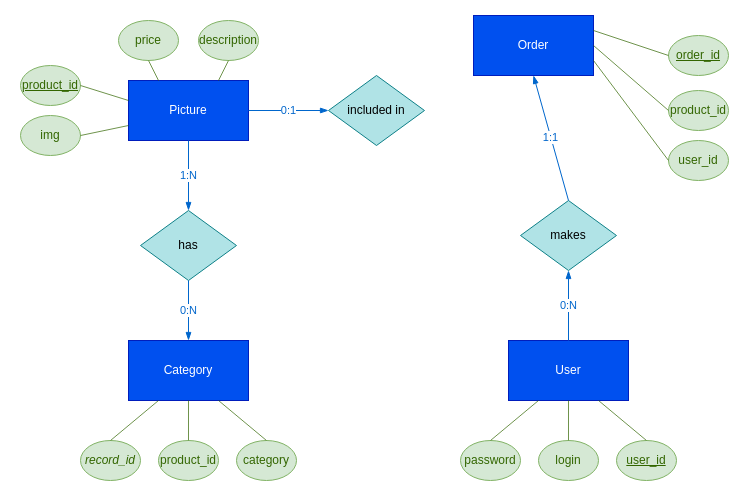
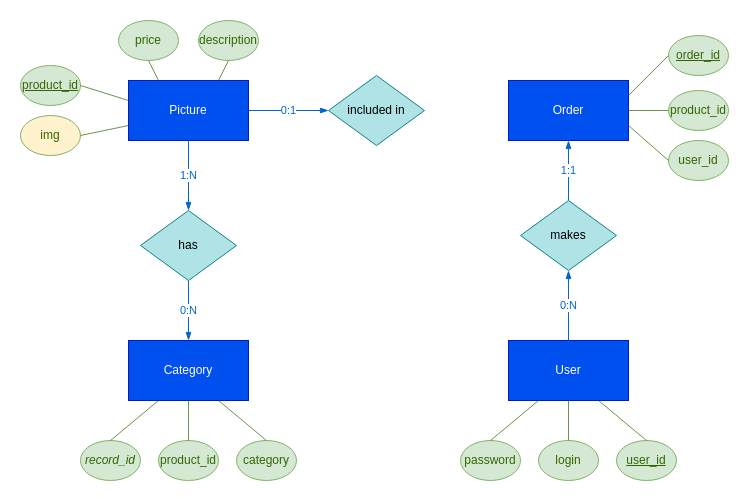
(534, 46) -> (569, 111)
(51, 136) -> (51, 136)
